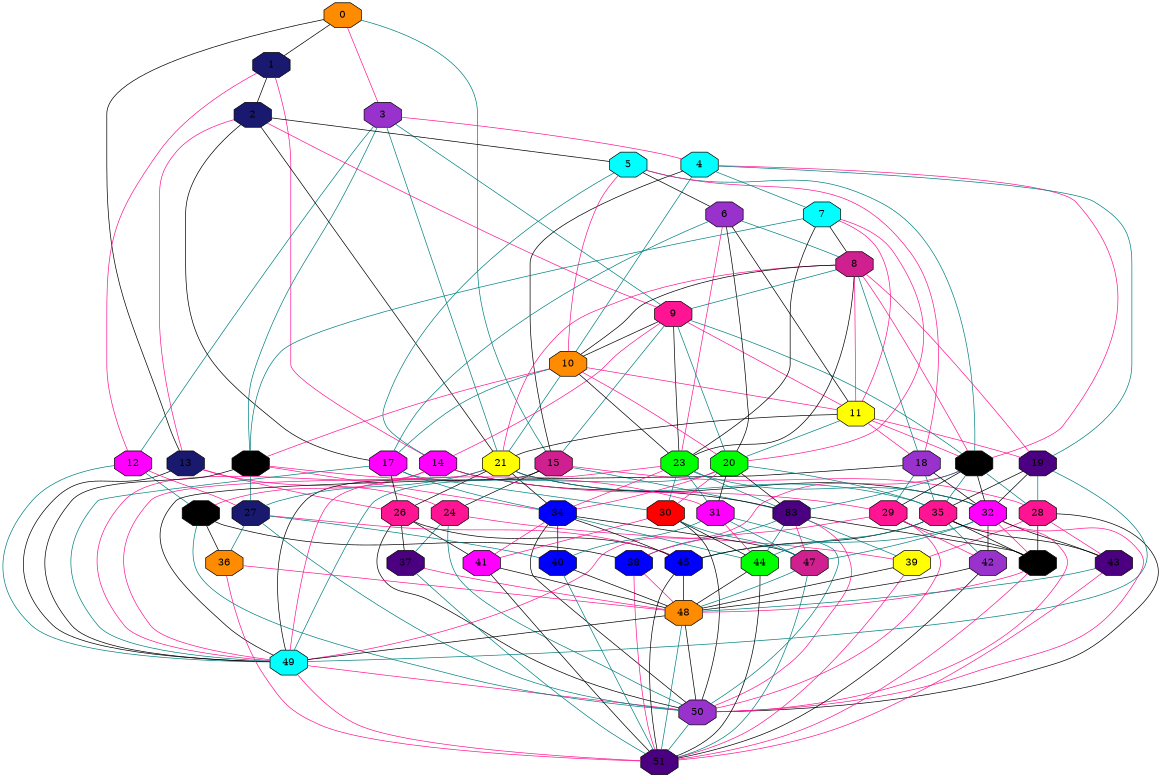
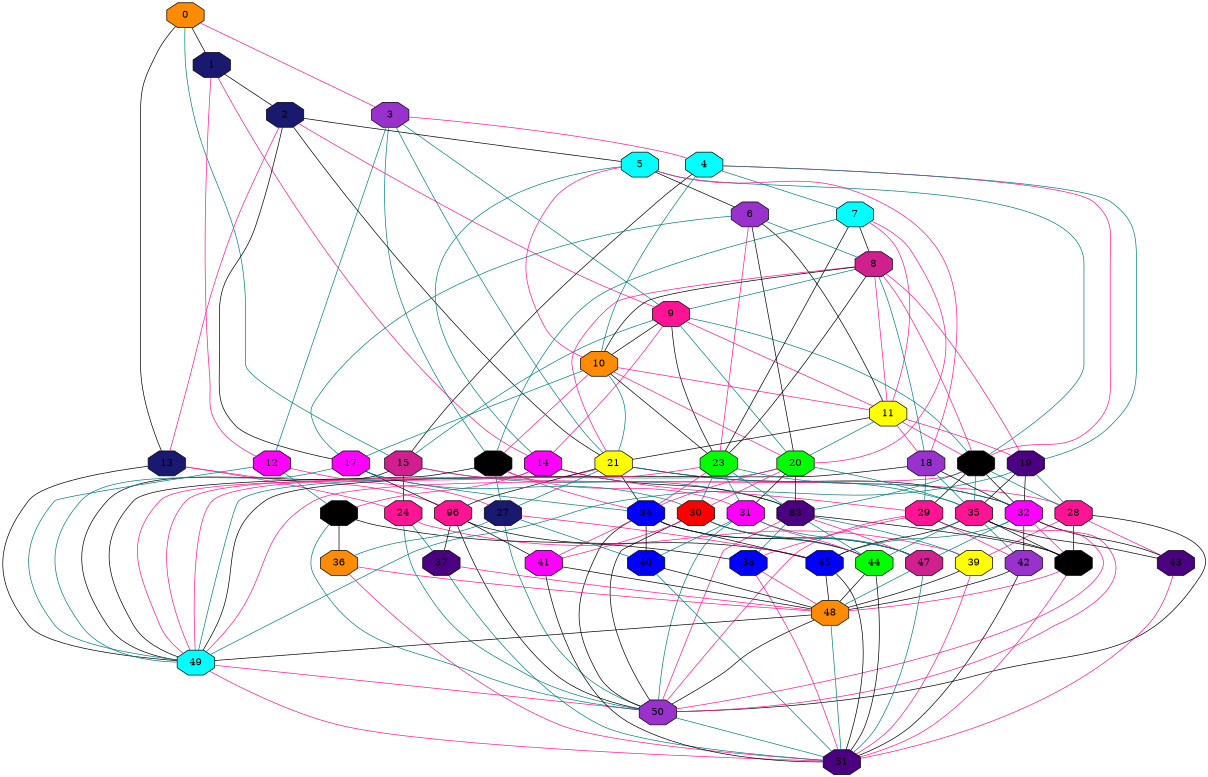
(400, 513) -> (453, 513)
(988, 586) -> none
